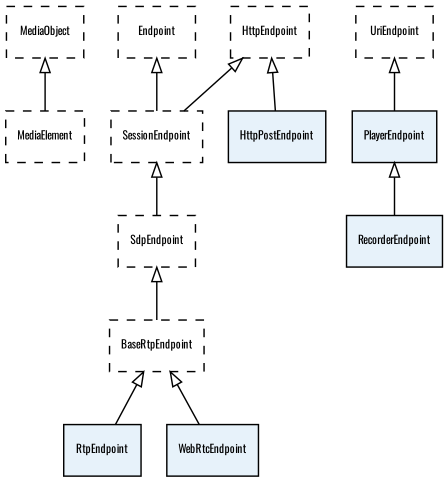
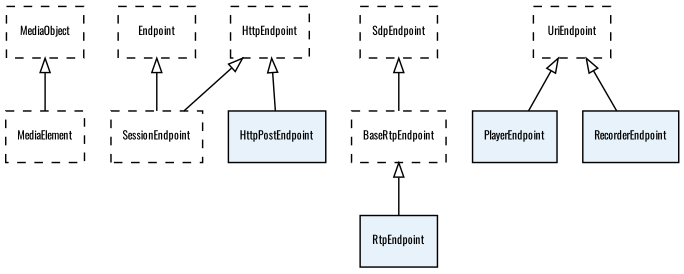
(157, 196) -> none
(395, 196) -> (605, 91)
(213, 450) -> none
